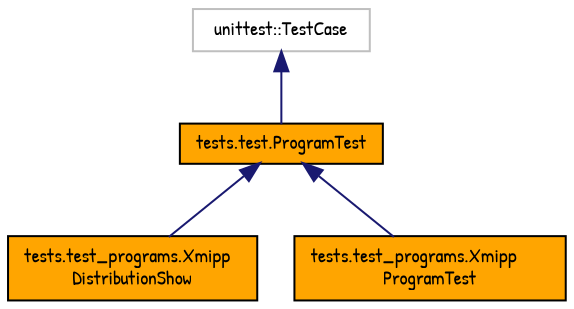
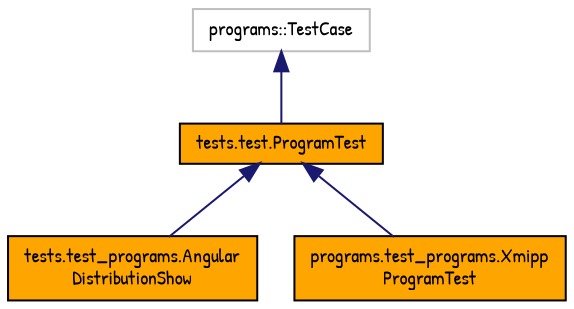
(281, 30) -> (281, 30)
(133, 268) -> (133, 268)
(430, 268) -> (430, 268)
